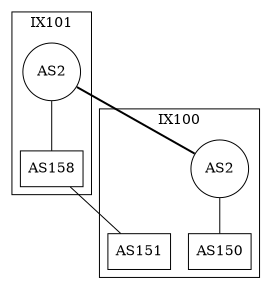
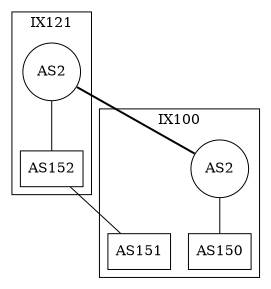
(52, 23) -> (52, 23)
(52, 169) -> (52, 169)
